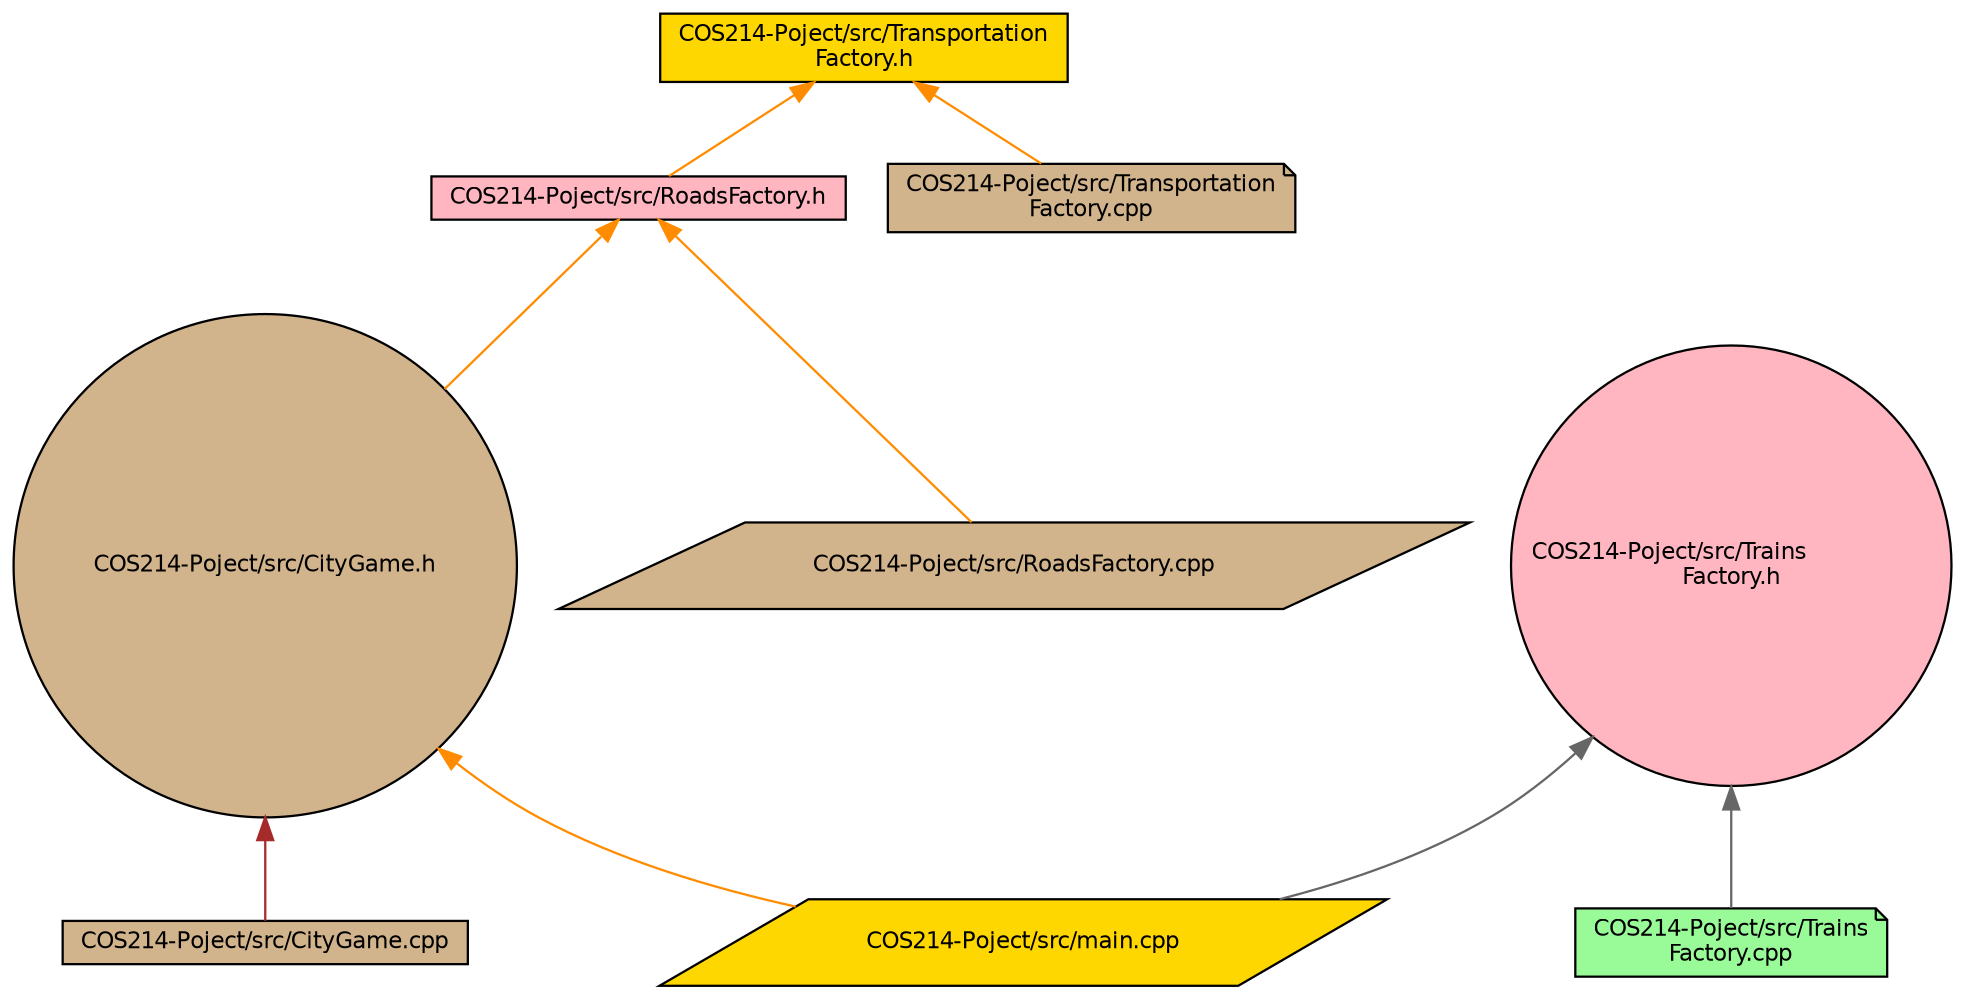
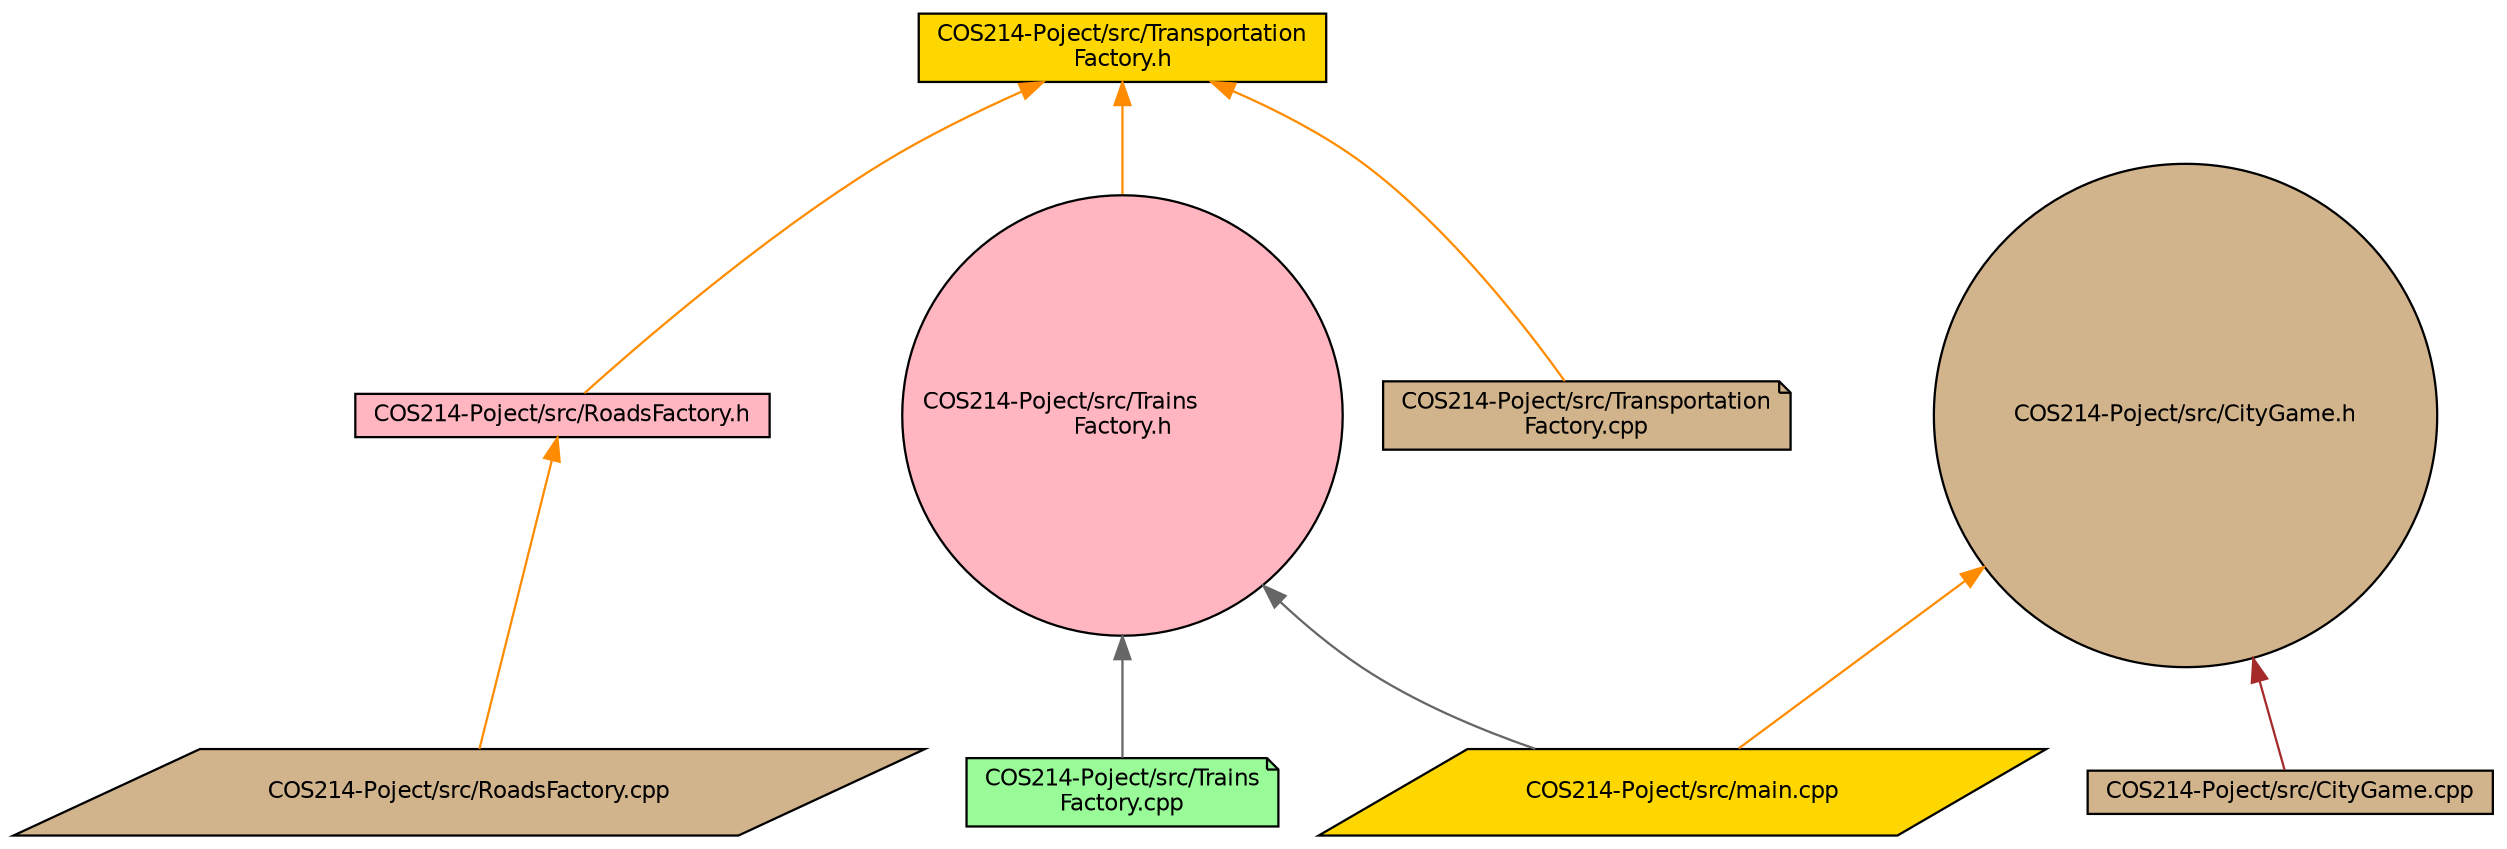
none -> (1122, 150)
(523, 313) -> none
